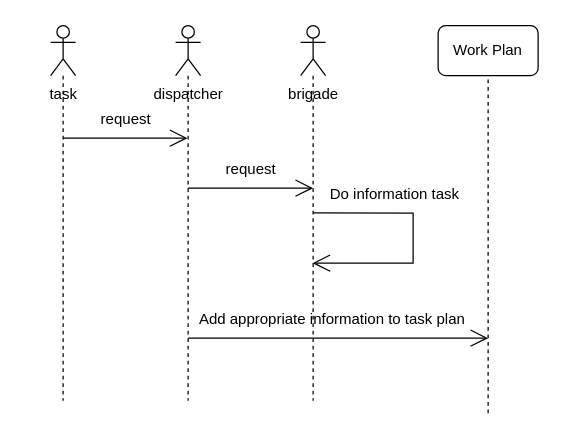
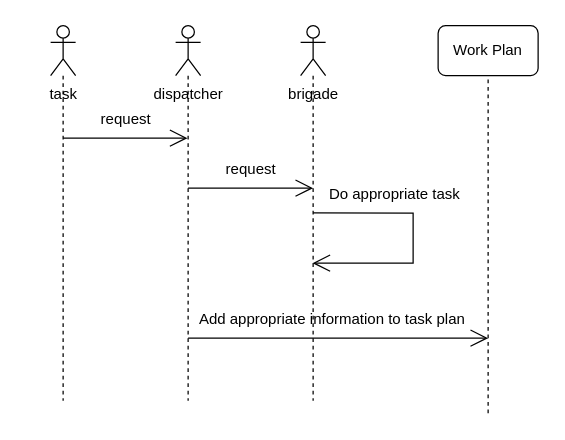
(395, 194) -> (395, 194)
